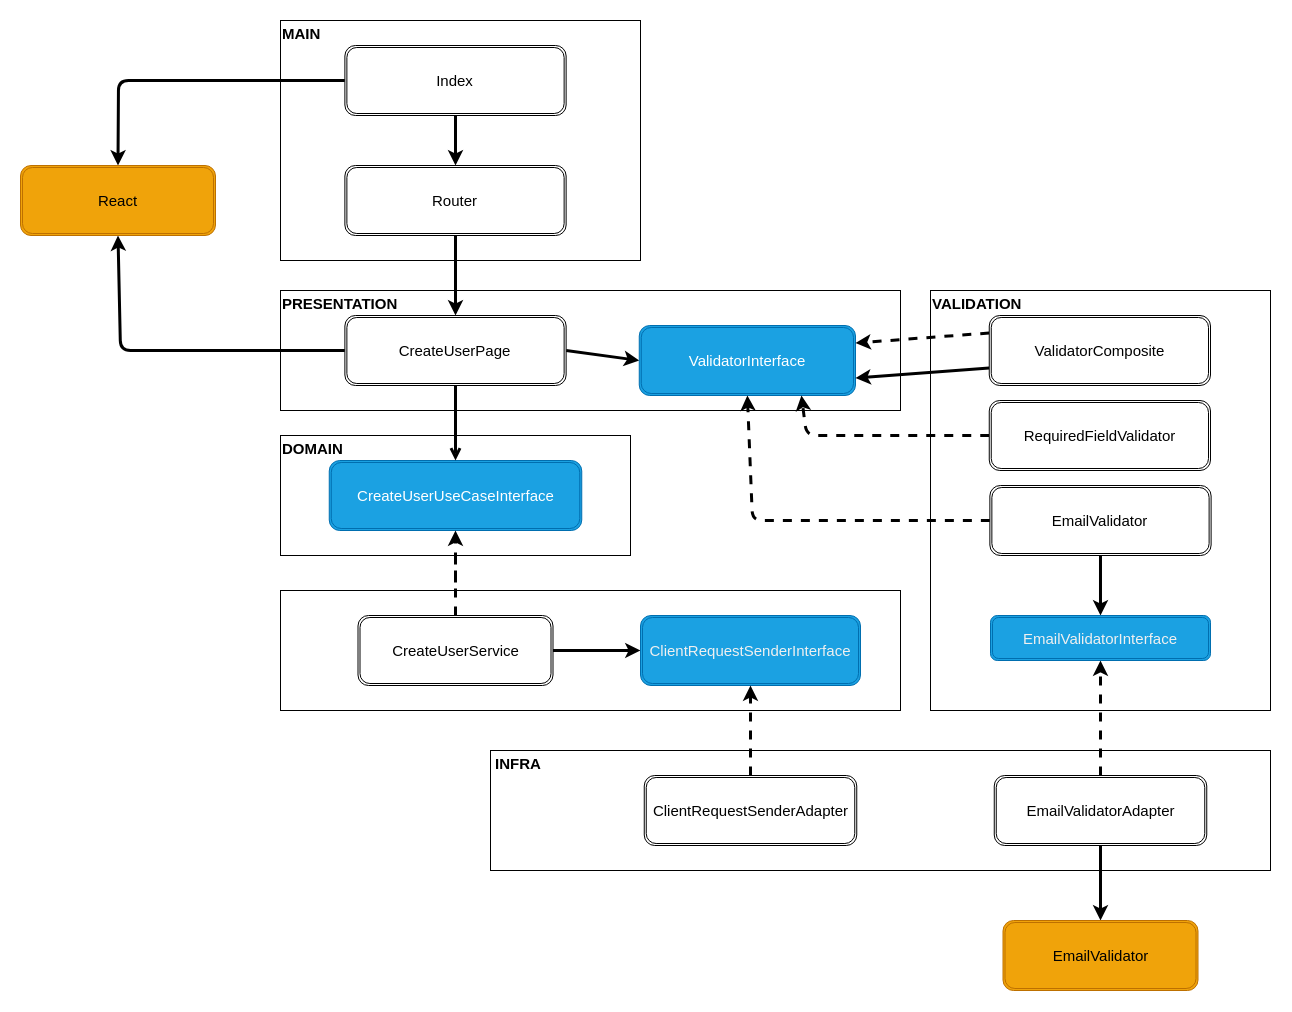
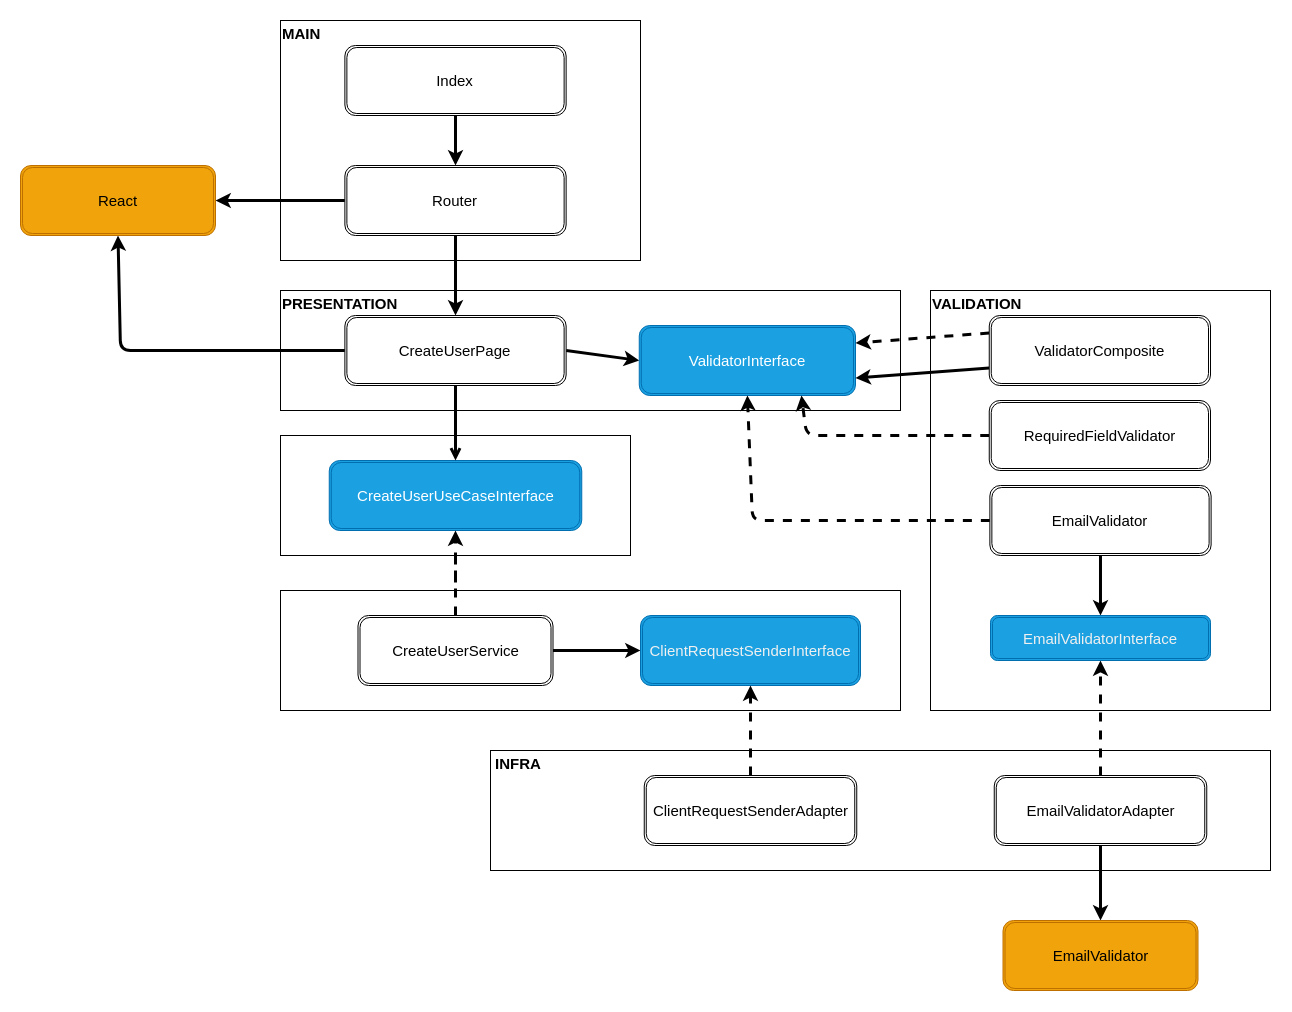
(200, 81) -> none
none -> (286, 201)
(311, 448) -> none
